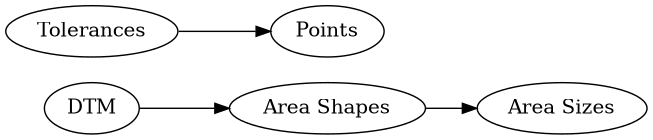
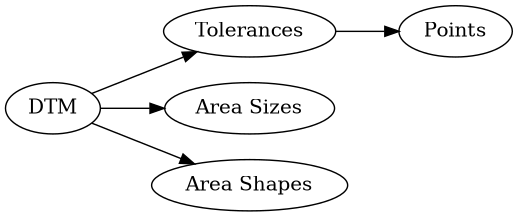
none -> (138, 75)
(444, 108) -> (125, 108)
